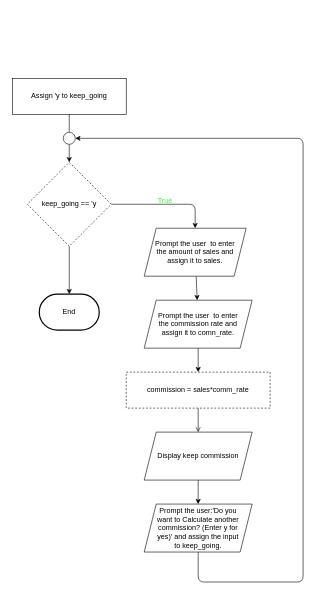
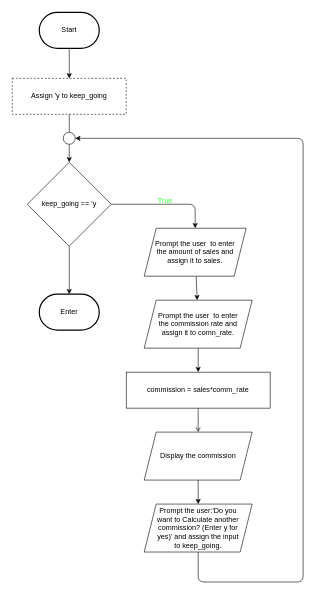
none -> (69, 30)
none -> (69, 72)
(69, 96) -> (69, 96)
(69, 204) -> (69, 204)
(69, 312) -> (69, 312)
(198, 390) -> (198, 390)
(198, 456) -> (198, 456)
